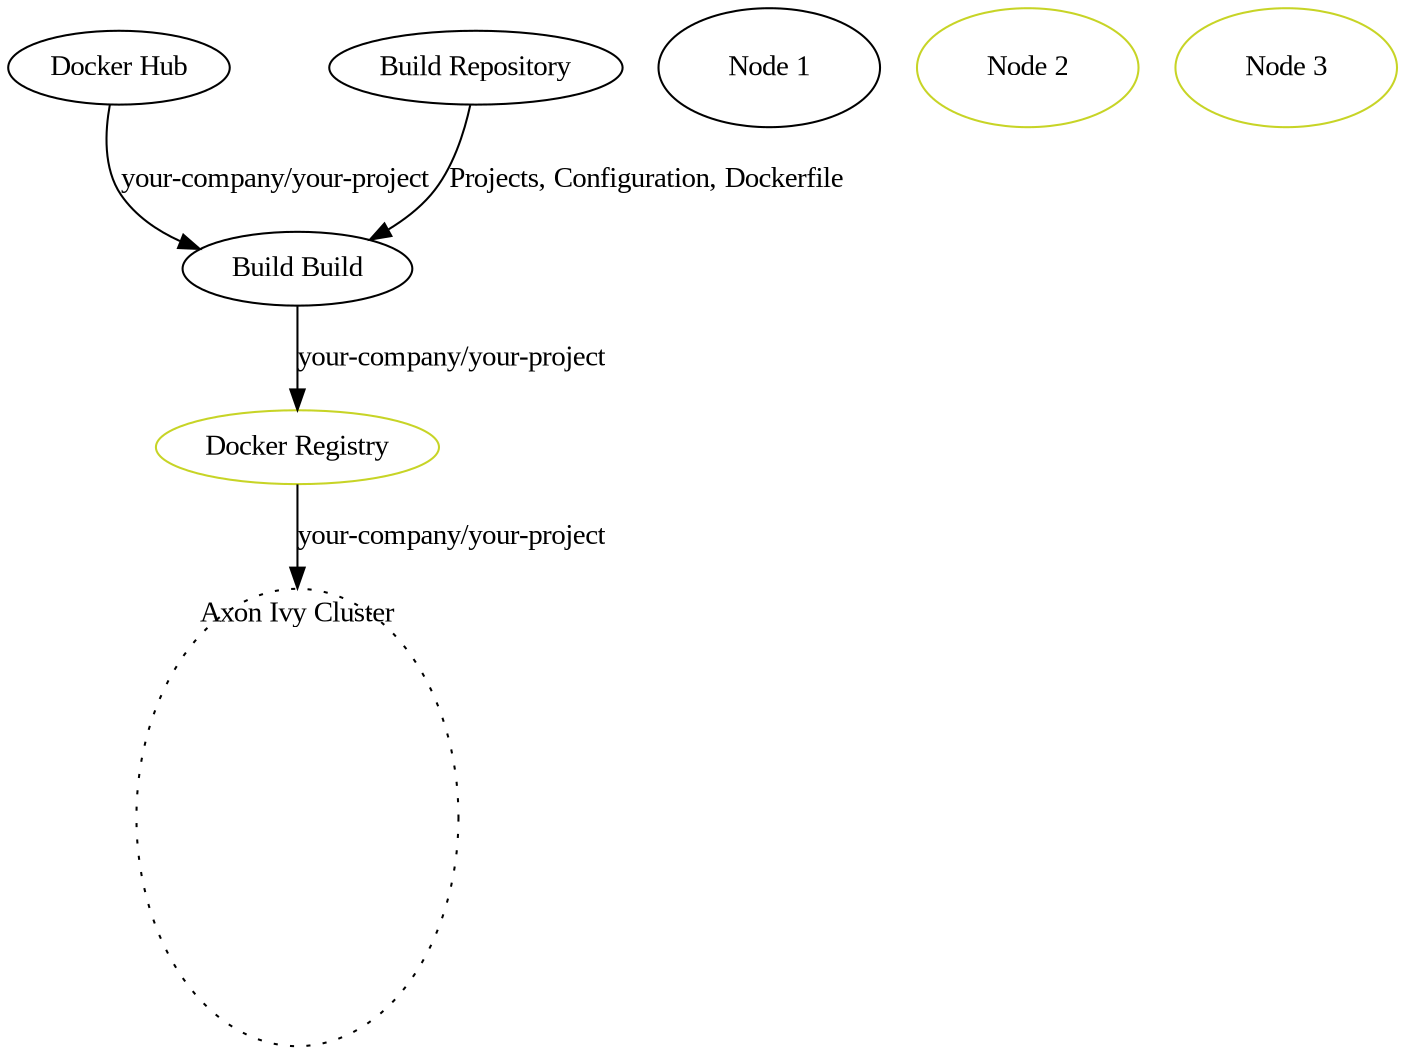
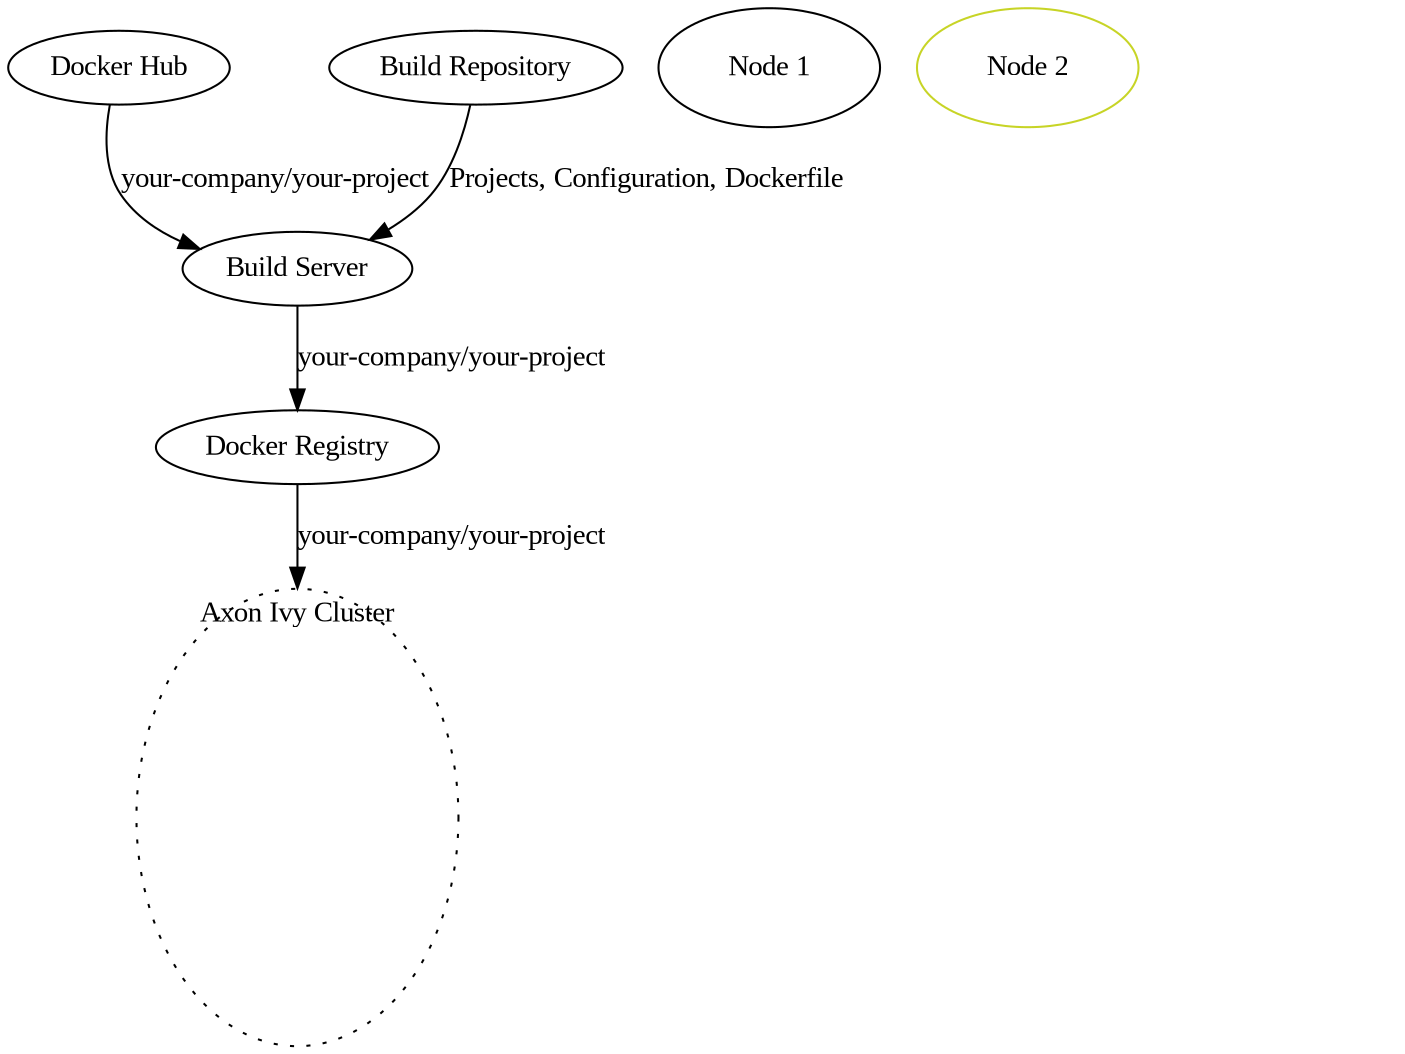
(1286, 68) -> none
(297, 269) -> (297, 269)
(297, 447) -> (297, 447)
